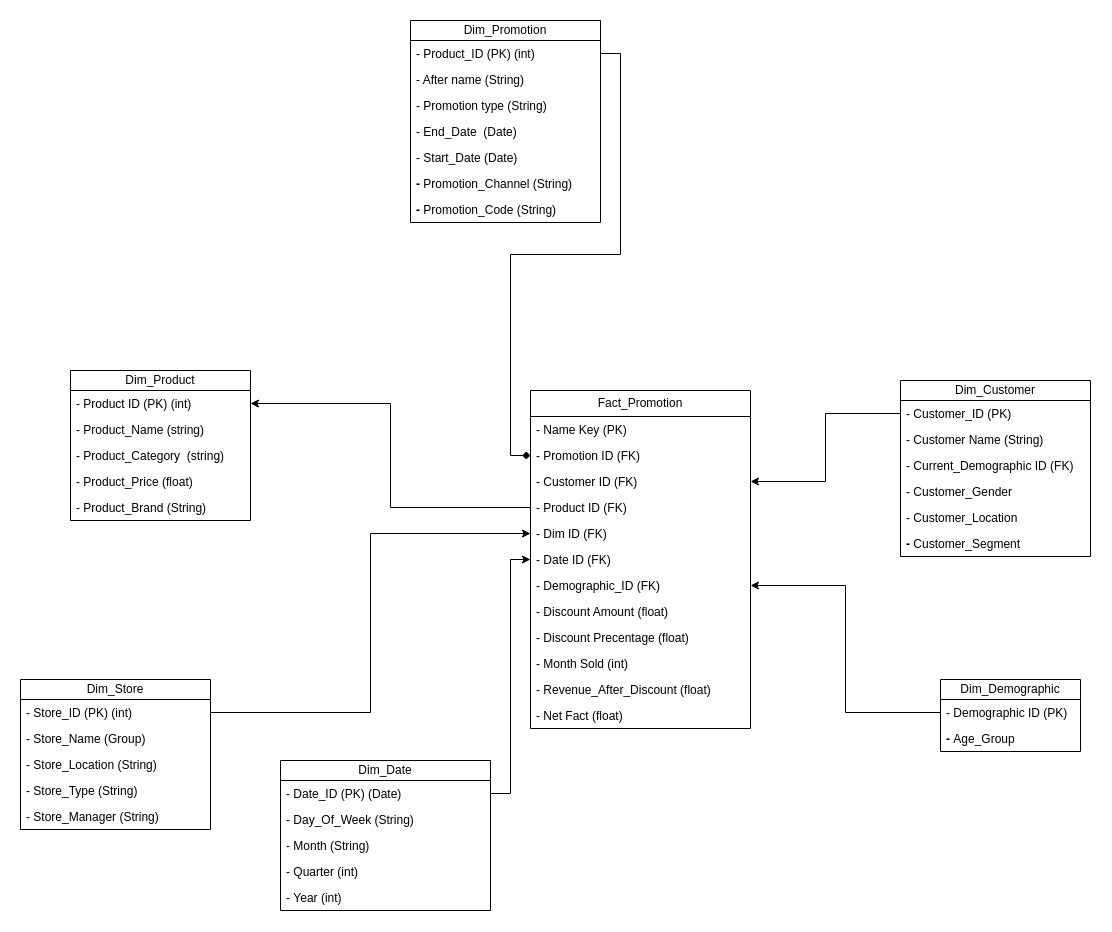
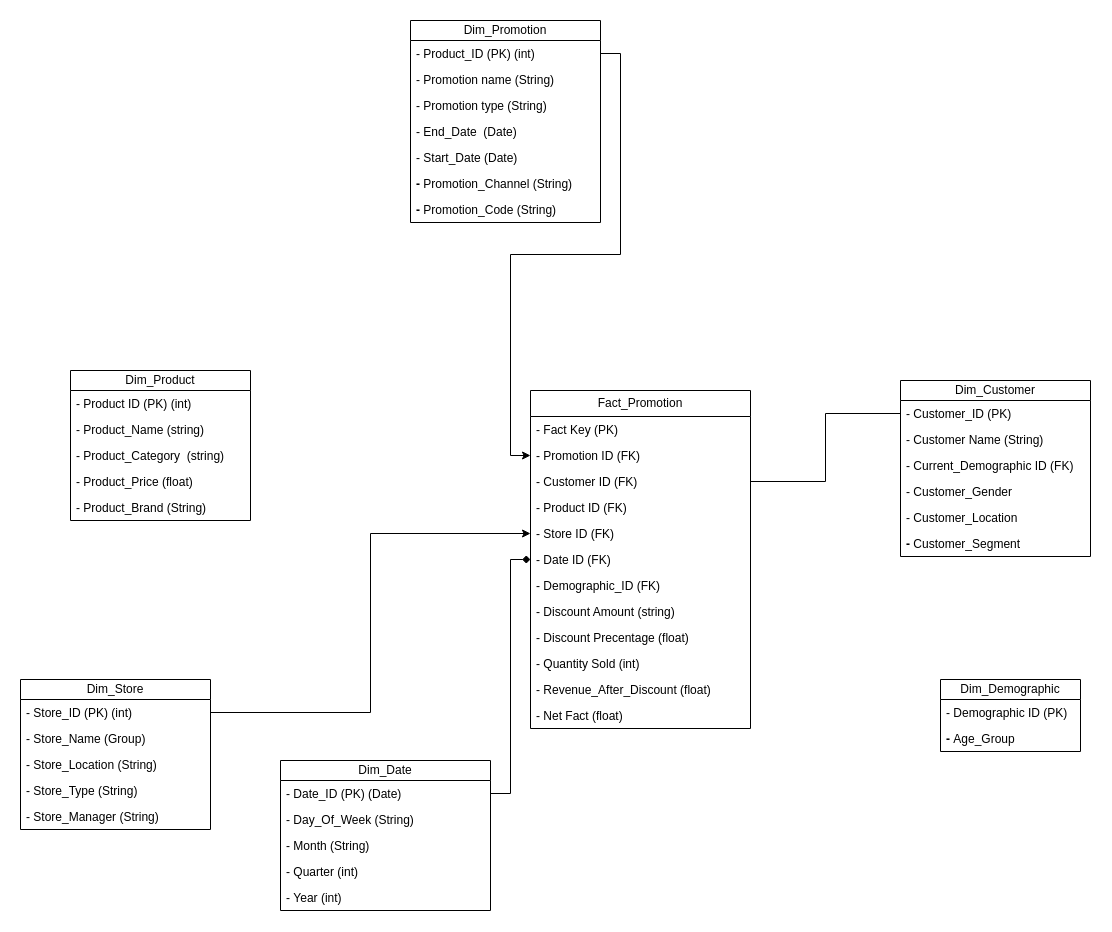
(481, 81) -> (493, 81)
(582, 431) -> (582, 431)
(521, 456) -> (522, 456)
(391, 459) -> none
(759, 482) -> (757, 482)
(574, 535) -> (582, 535)
(522, 560) -> (521, 560)
(613, 613) -> (616, 613)
(846, 653) -> none
(589, 665) -> (598, 665)
